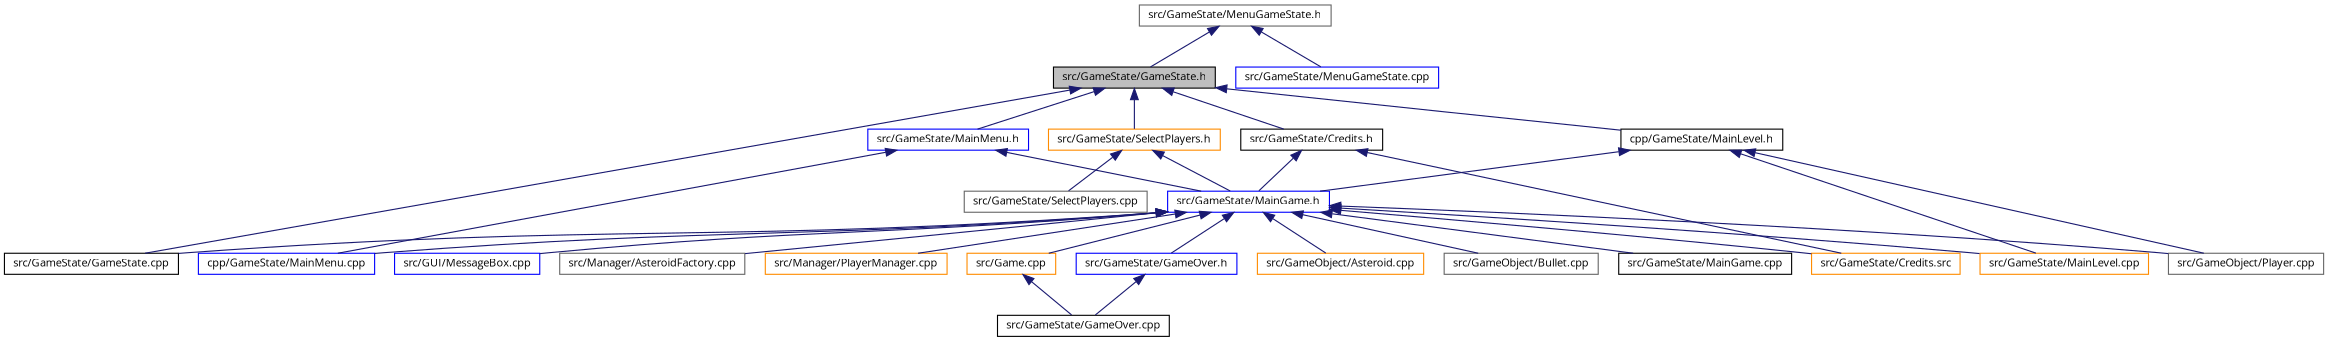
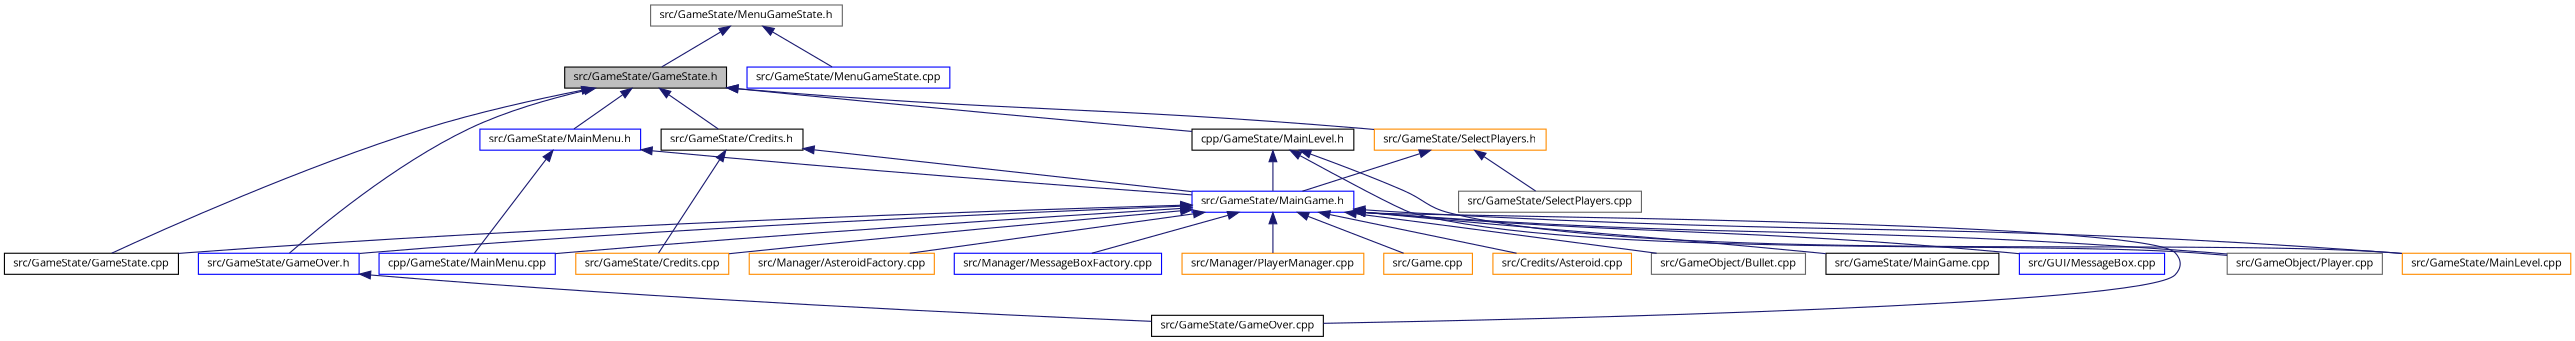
none -> (426, 152)
(652, 264) -> (842, 264)
none -> (1058, 264)
(1341, 264) -> (1562, 264)
(1886, 264) -> (652, 264)
(1052, 298) -> (2167, 277)
